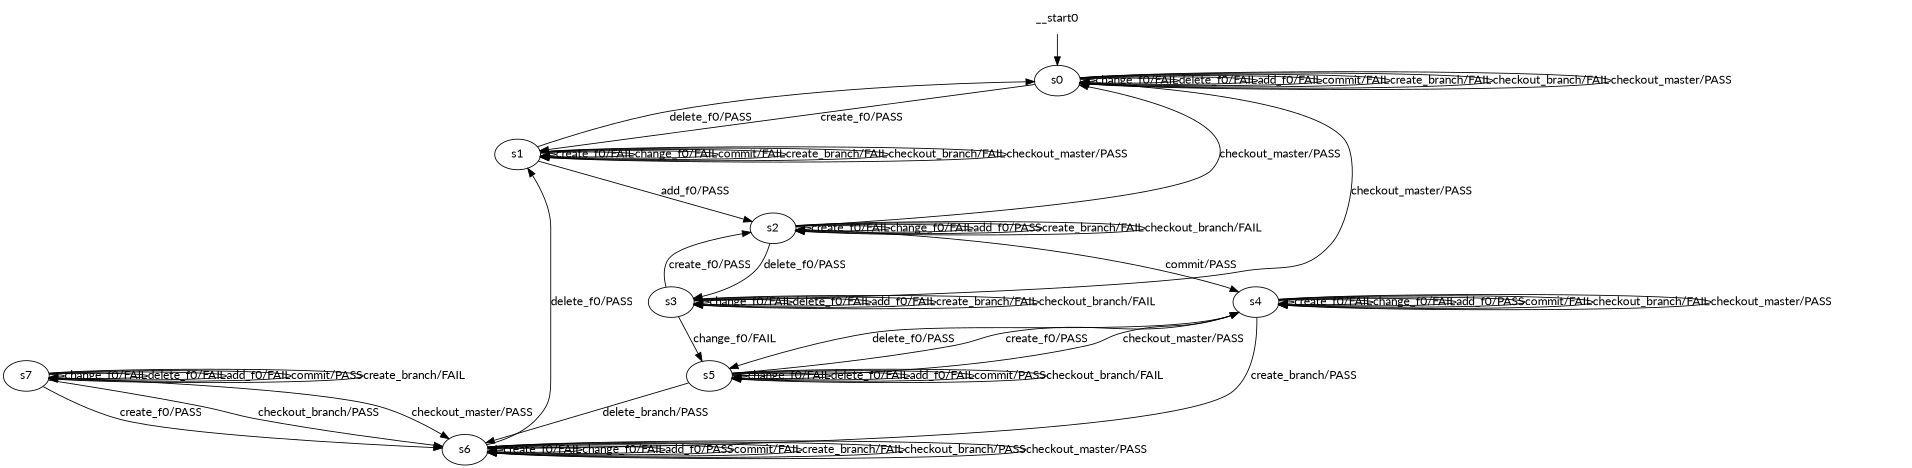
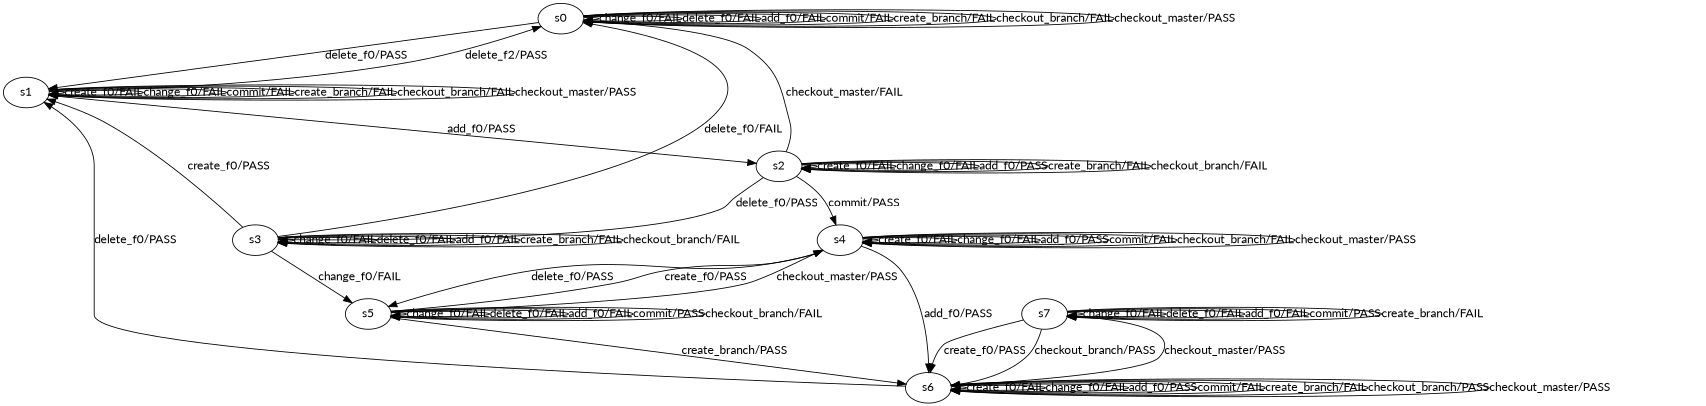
(1057, 19) -> none
(711, 118) -> (506, 56)
(862, 118) -> (366, 56)
(1280, 154) -> (845, 92)
(1412, 191) -> (744, 129)
(690, 247) -> (155, 155)
(1304, 376) -> (959, 314)
(656, 413) -> (734, 351)
